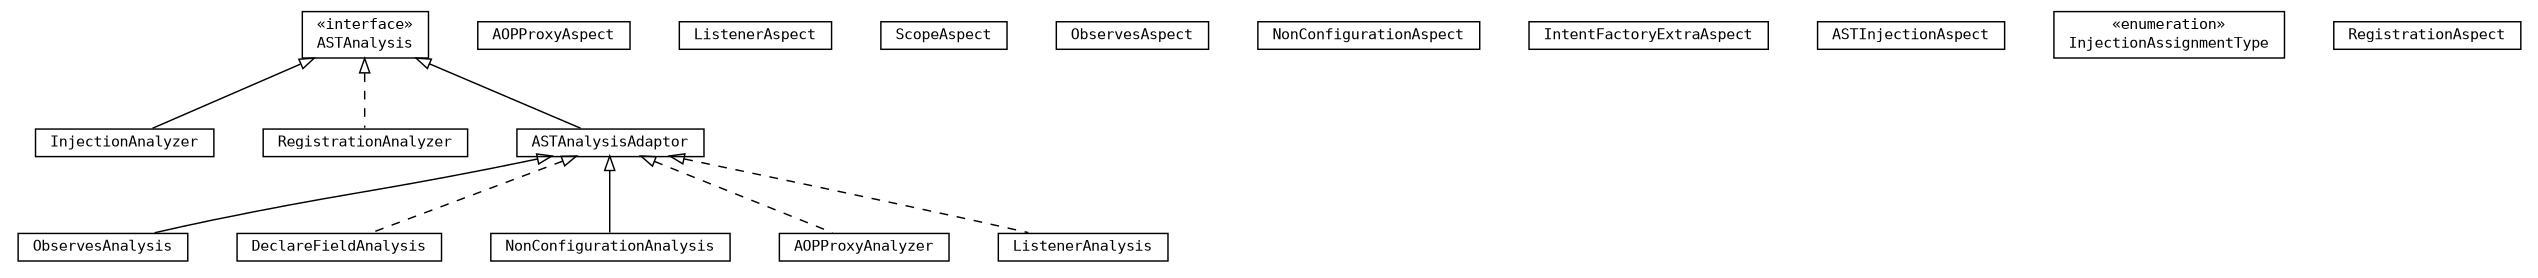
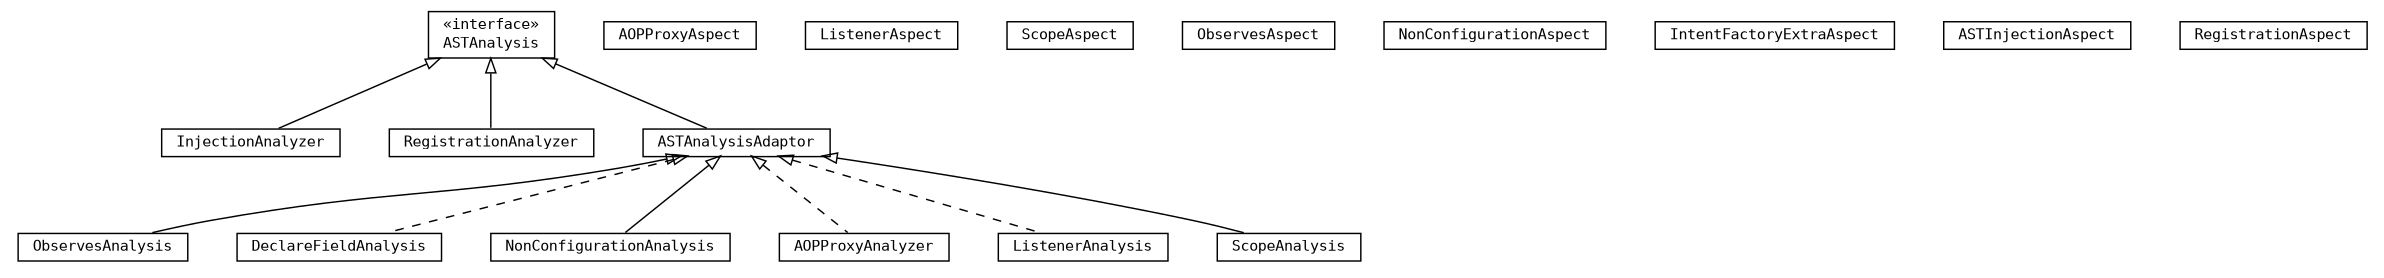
(2168, 35) -> none
(365, 101) -> (491, 101)
none -> (1288, 247)
